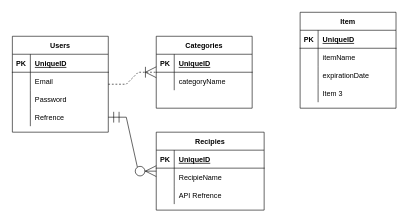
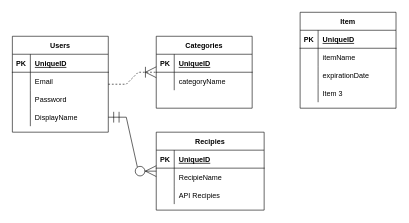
(51, 118) -> (55, 118)
(202, 196) -> (200, 196)
